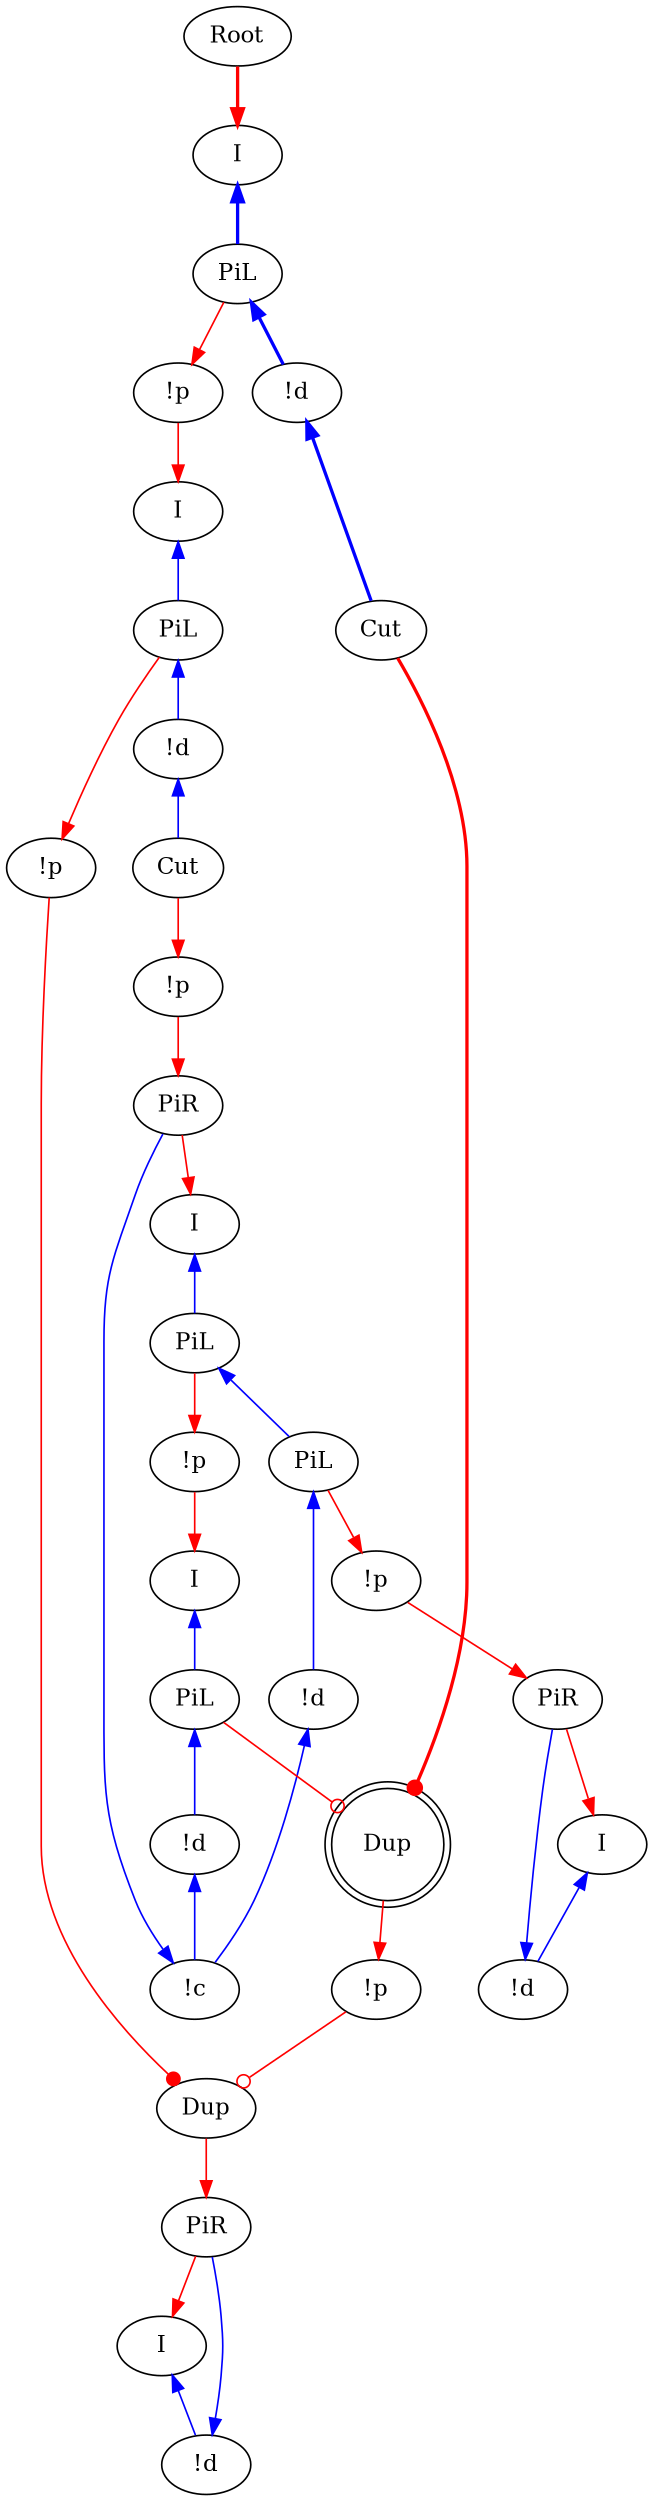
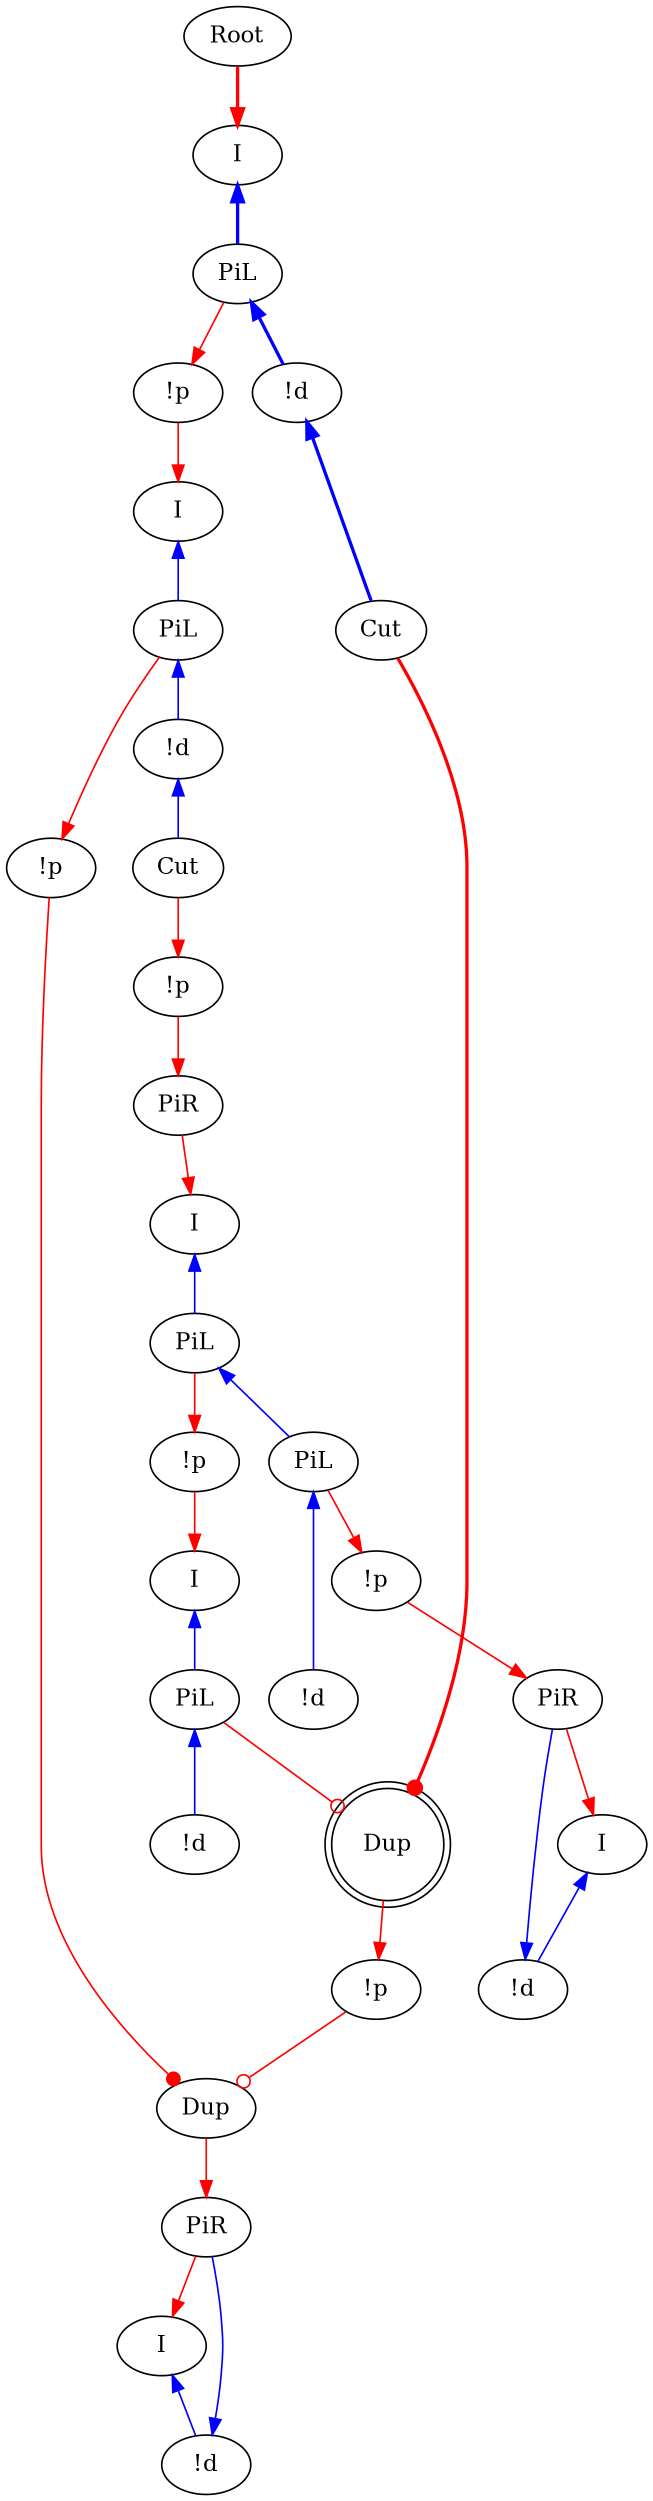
(195, 1990) -> none
